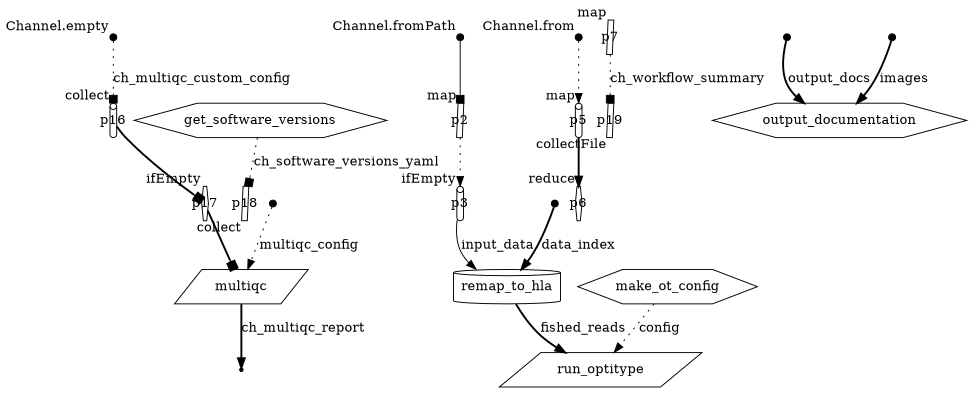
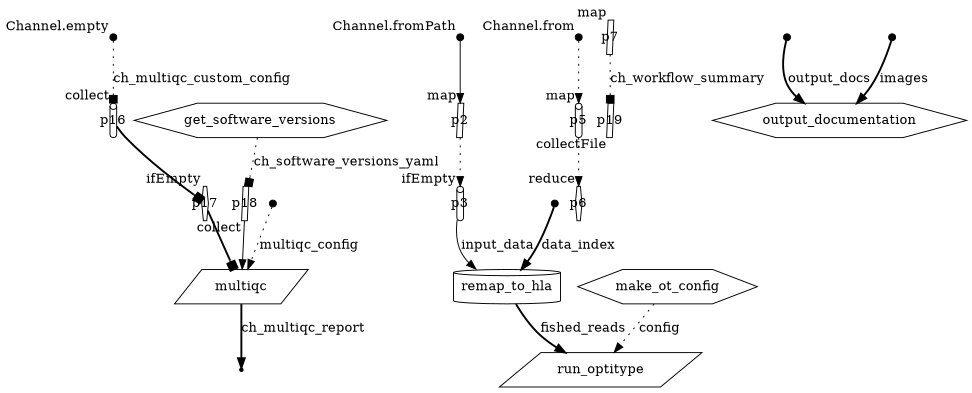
(460, 67) -> (460, 67)
(579, 157) -> (579, 157)
none -> (244, 240)
